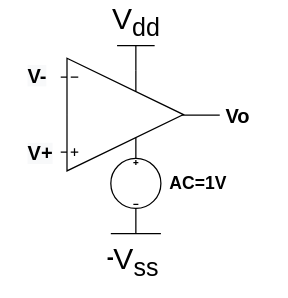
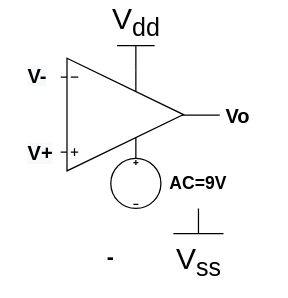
(198, 172) -> (198, 172)
(136, 221) -> (198, 221)
